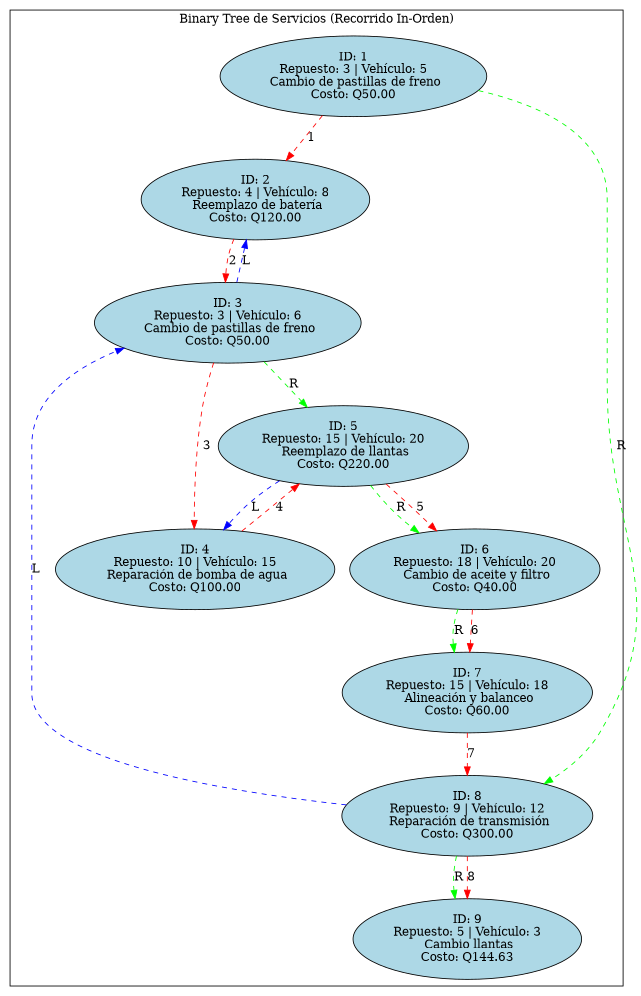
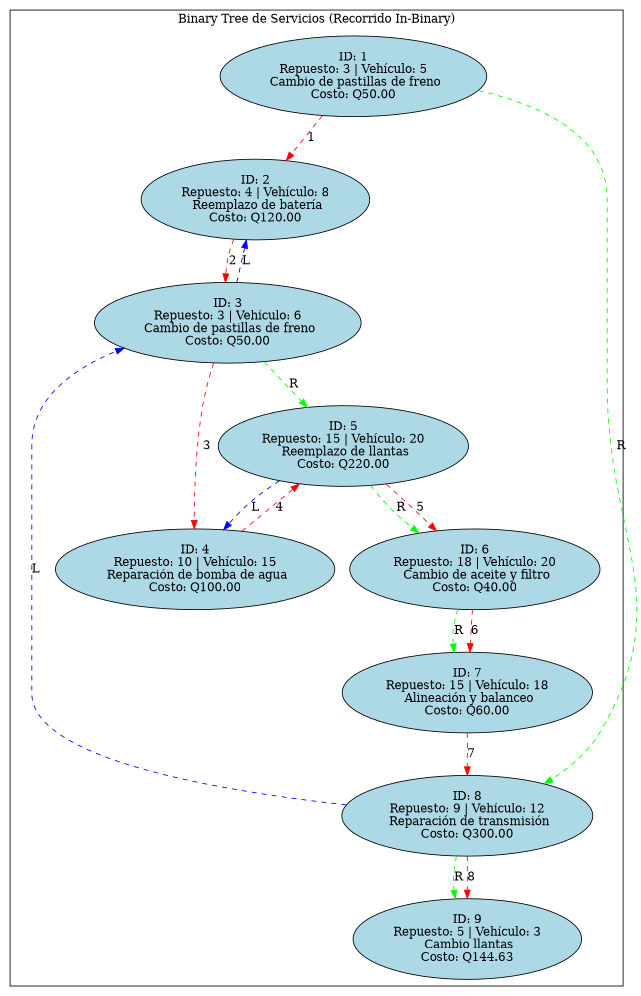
(317, 20) -> (317, 20)
